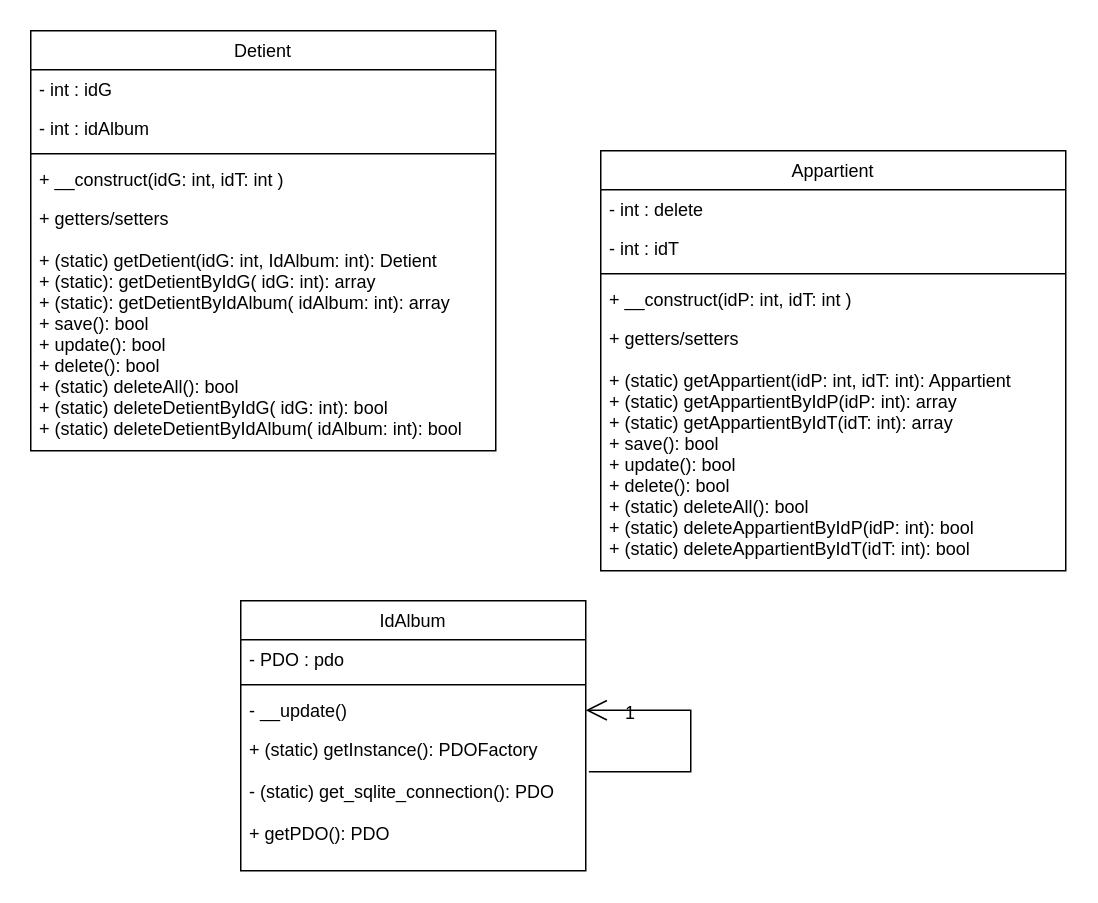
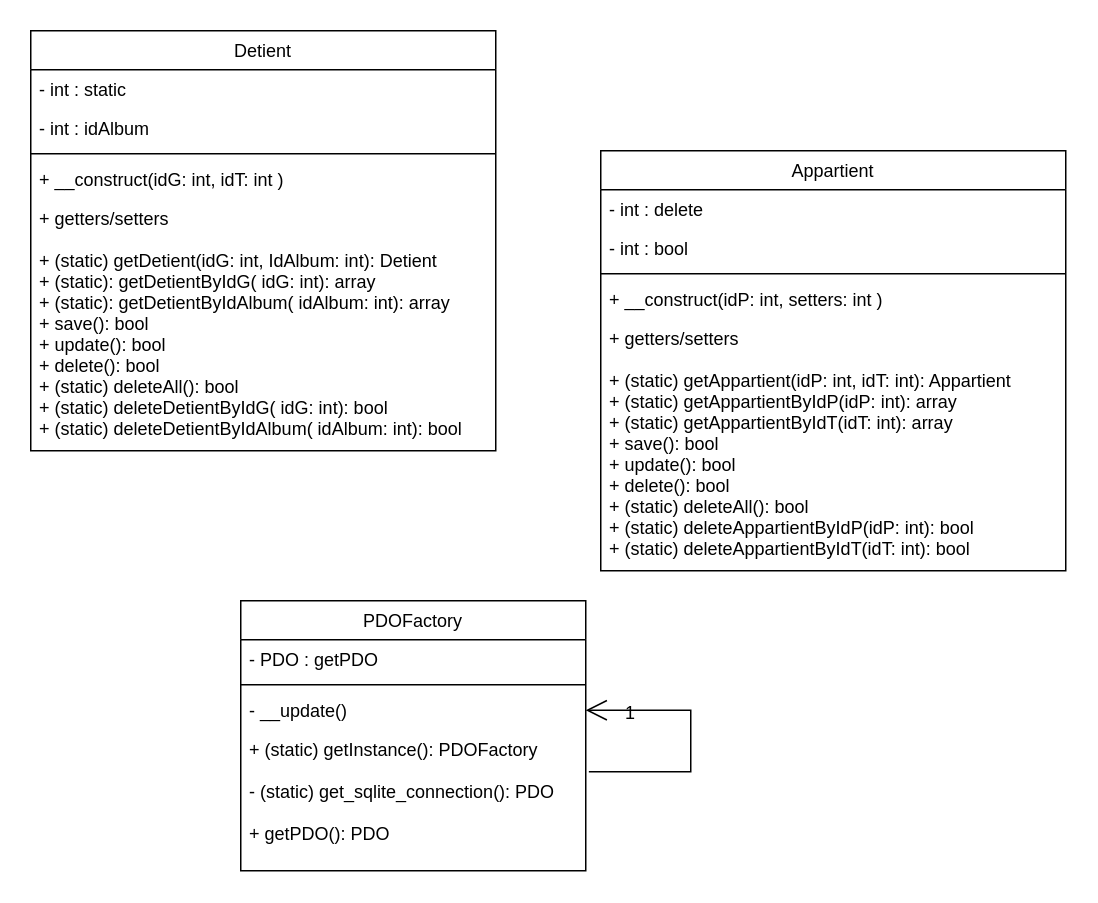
(80, 90) -> (96, 90)
(650, 249) -> (655, 249)
(752, 300) -> (775, 300)
(413, 621) -> (413, 621)
(295, 660) -> (310, 660)
